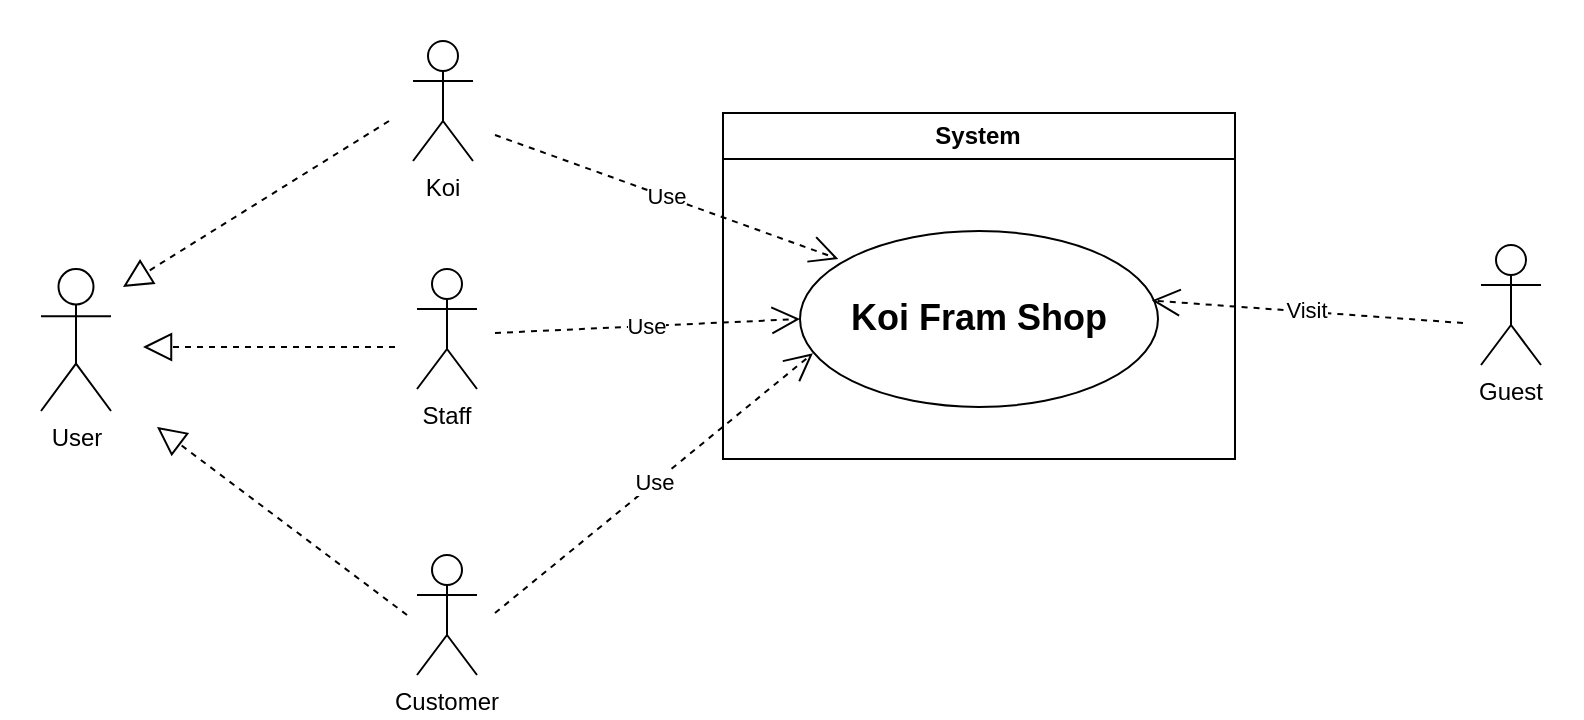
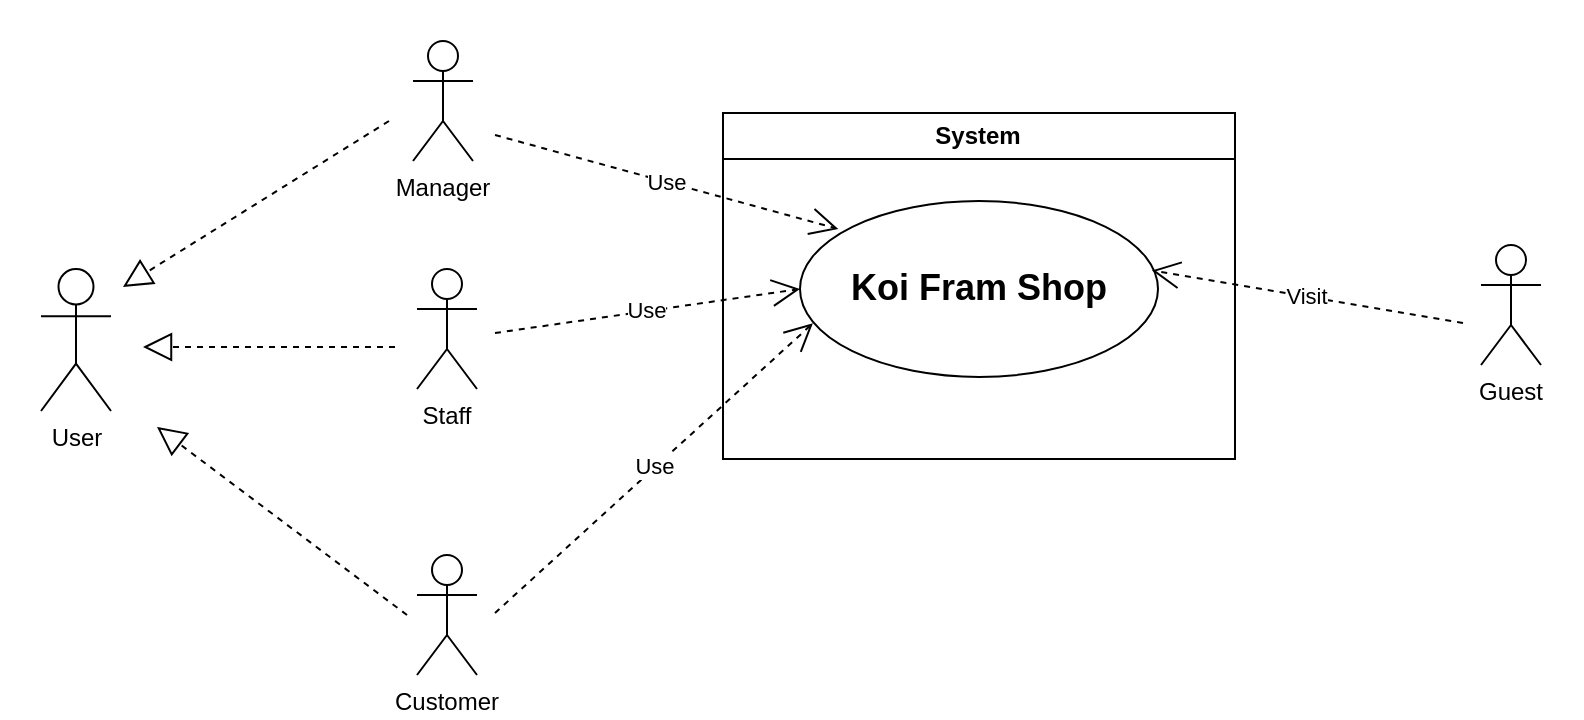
(444, 189) -> (444, 189)
(979, 319) -> (979, 289)
